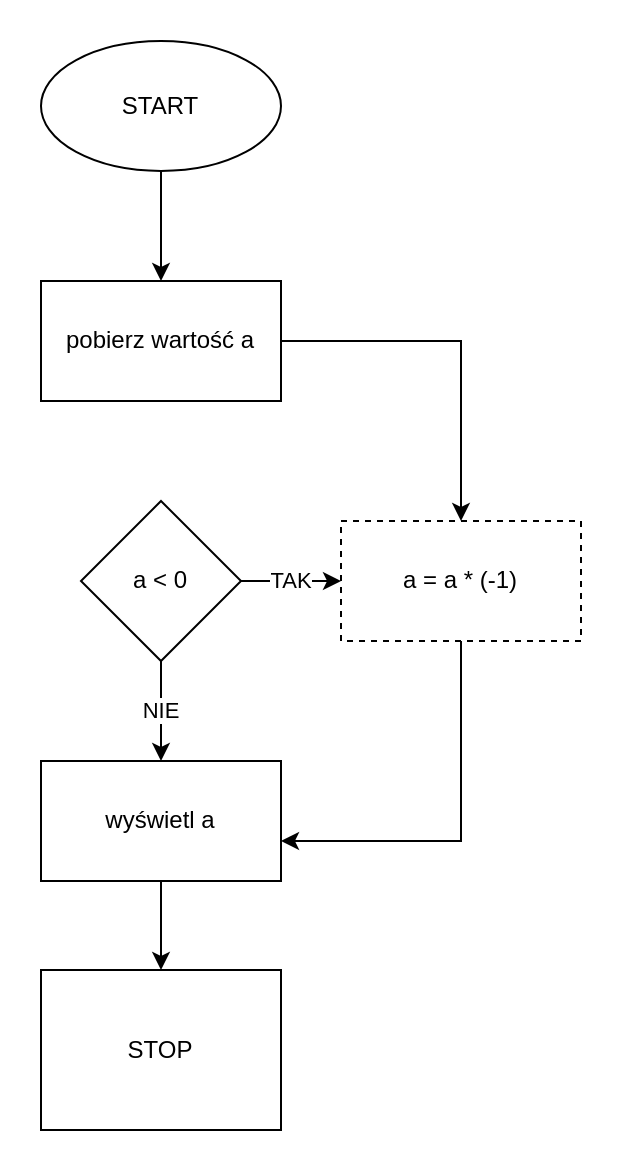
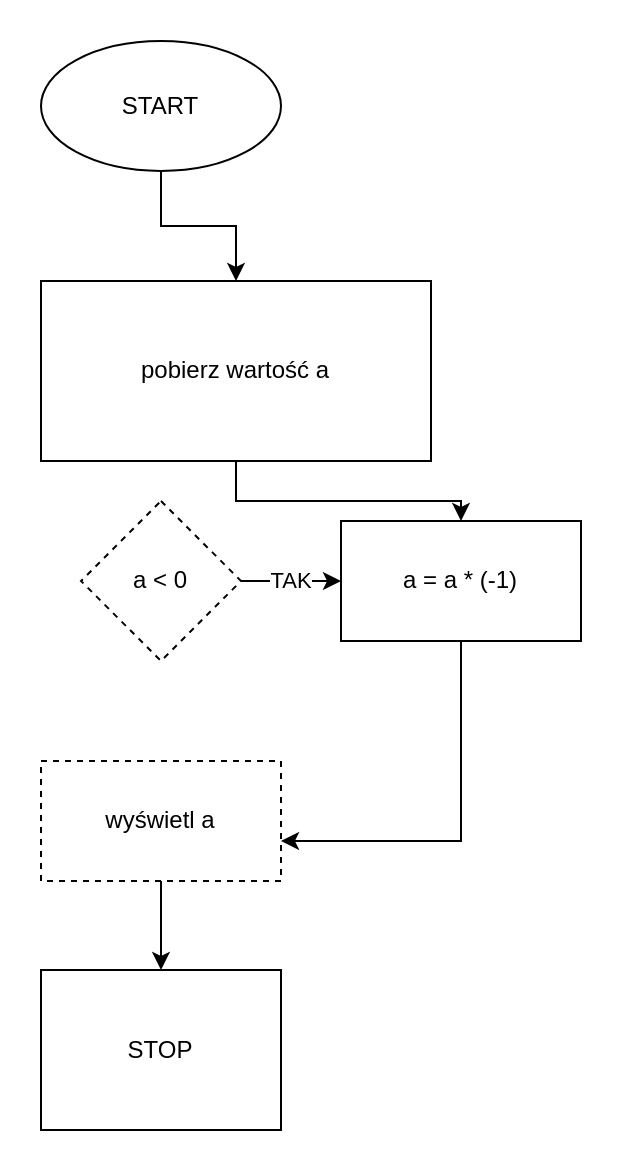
(161, 341) -> (236, 371)
(161, 581) -> (161, 581)
(461, 581) -> (461, 581)
(161, 704) -> none
(161, 821) -> (161, 821)
